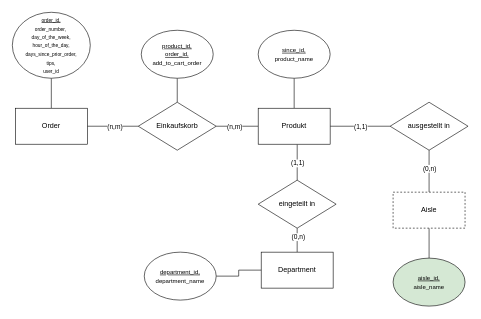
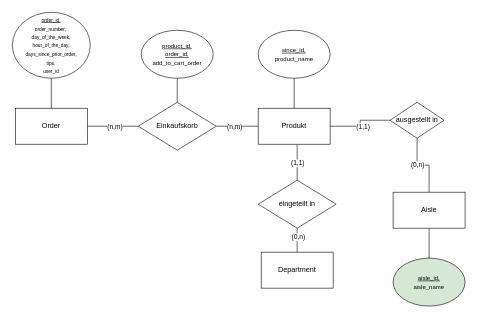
(429, 126) -> (417, 120)
(429, 210) -> (429, 210)
(239, 273) -> none
(180, 276) -> none
